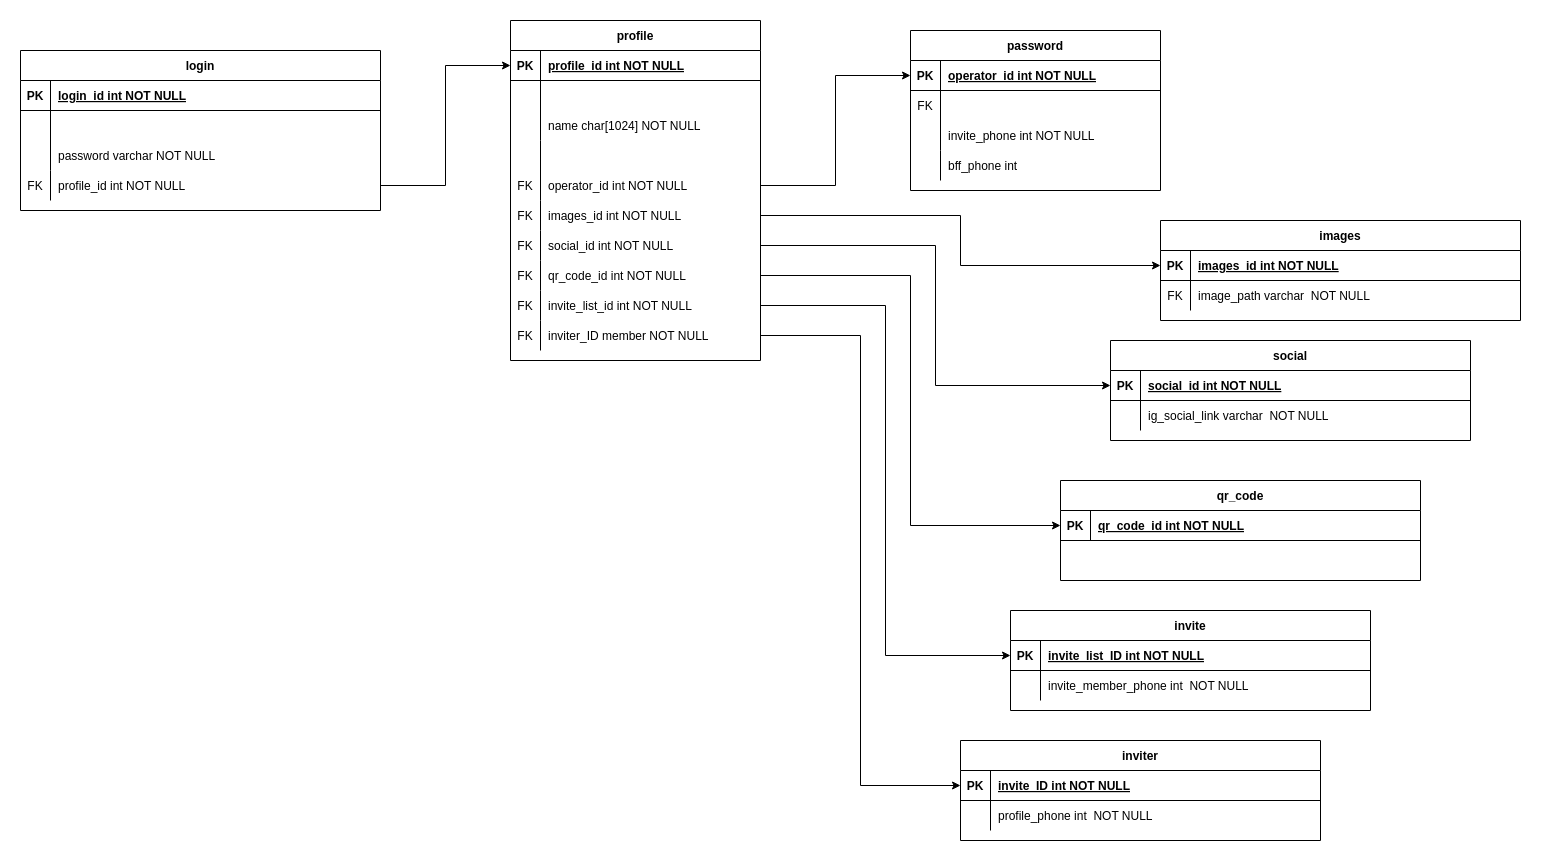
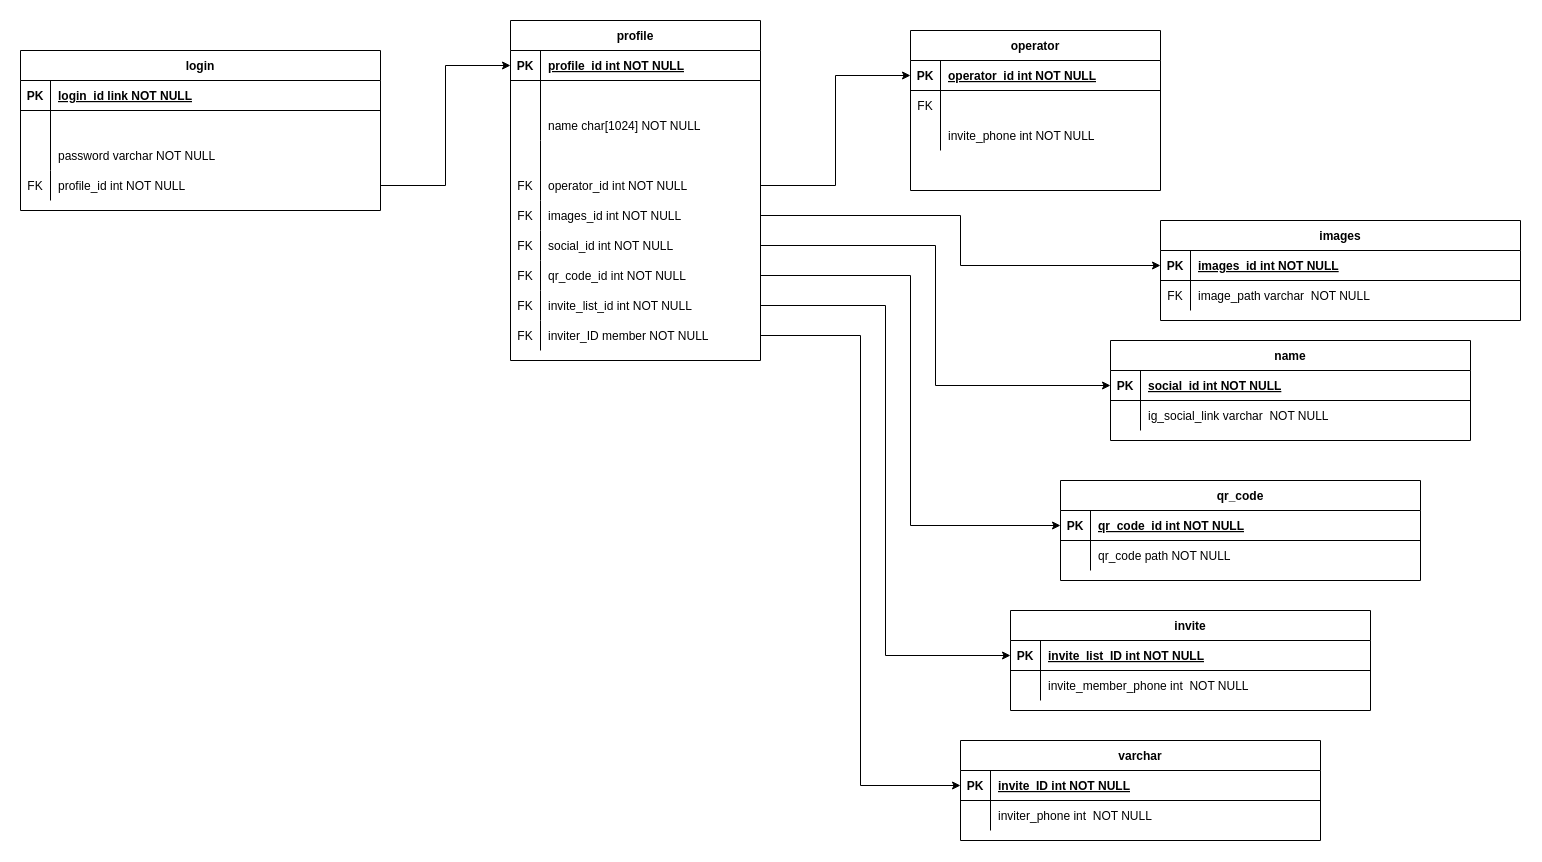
(1035, 46) -> (1035, 46)
(118, 96) -> (119, 96)
(1051, 166) -> none
(1290, 356) -> (1290, 356)
none -> (1256, 556)
(1140, 756) -> (1140, 756)
(1079, 816) -> (1079, 816)
